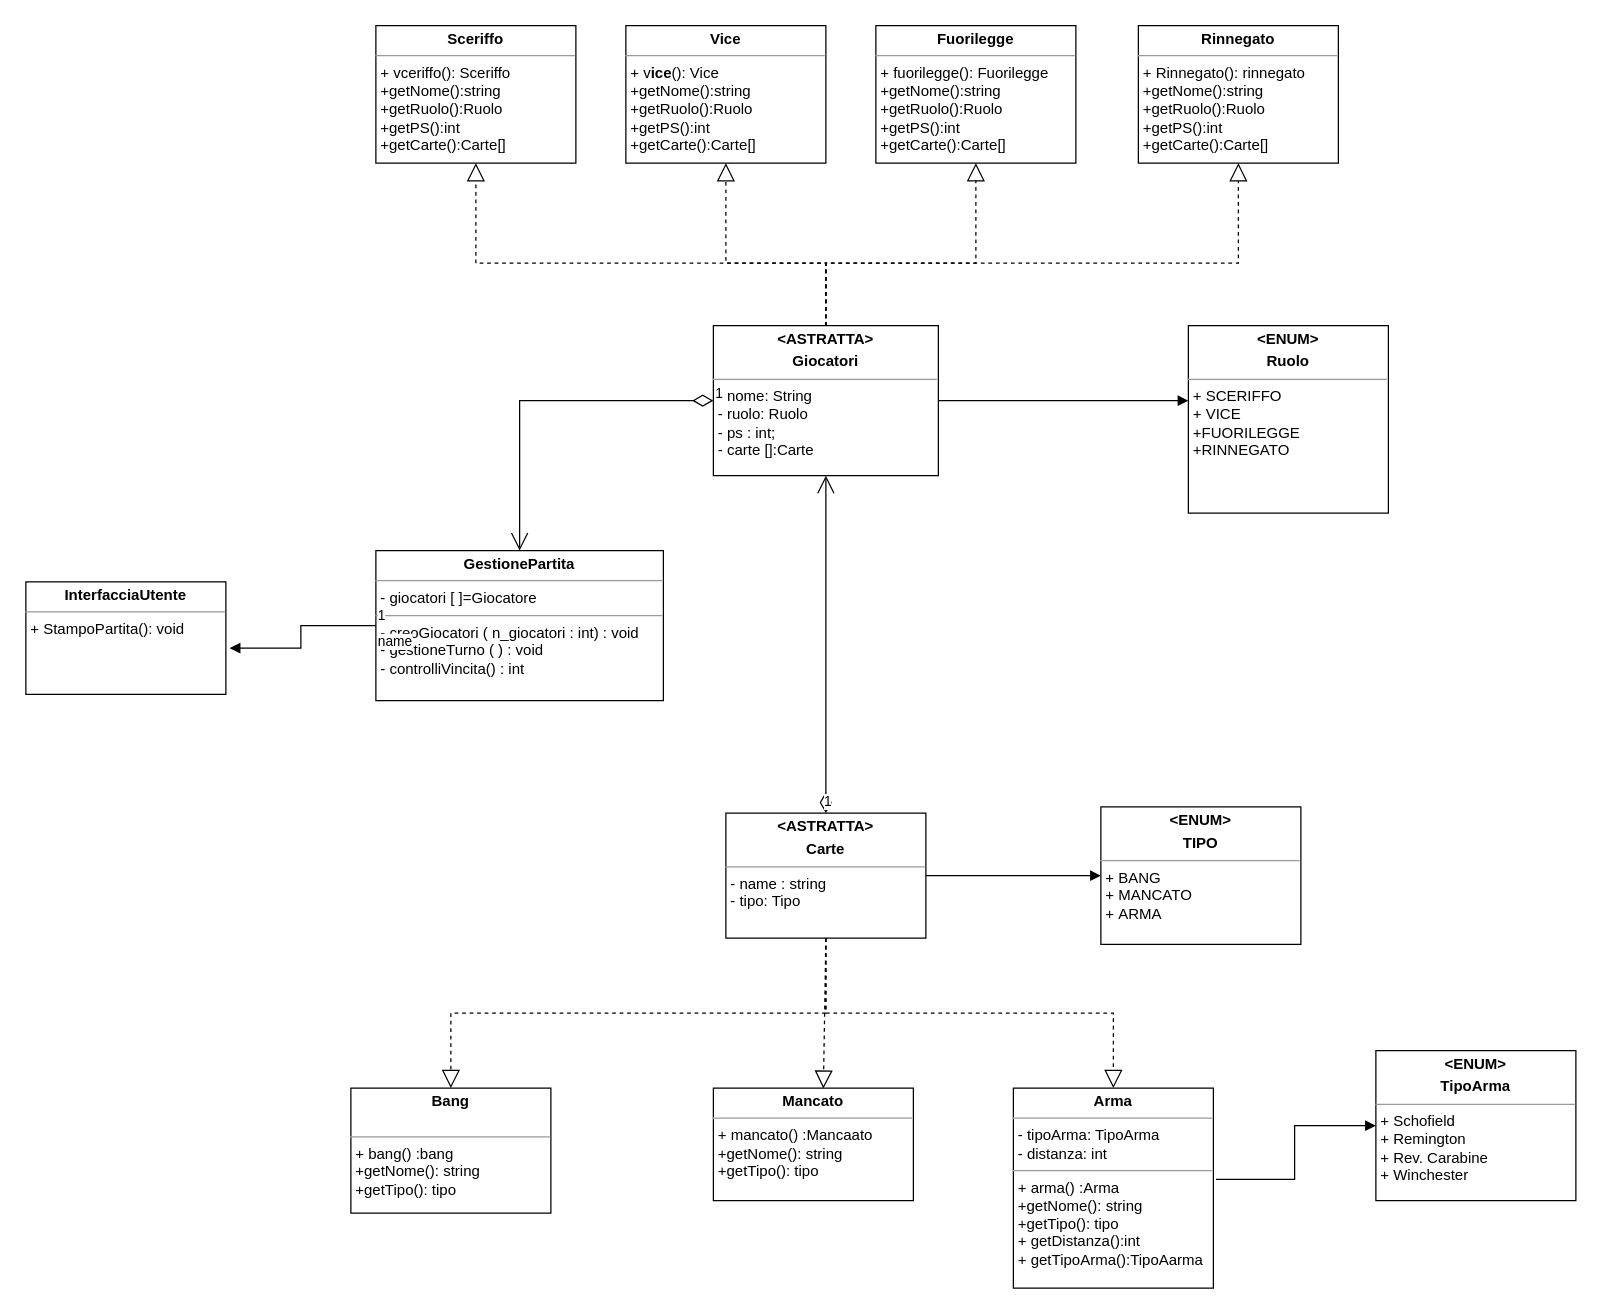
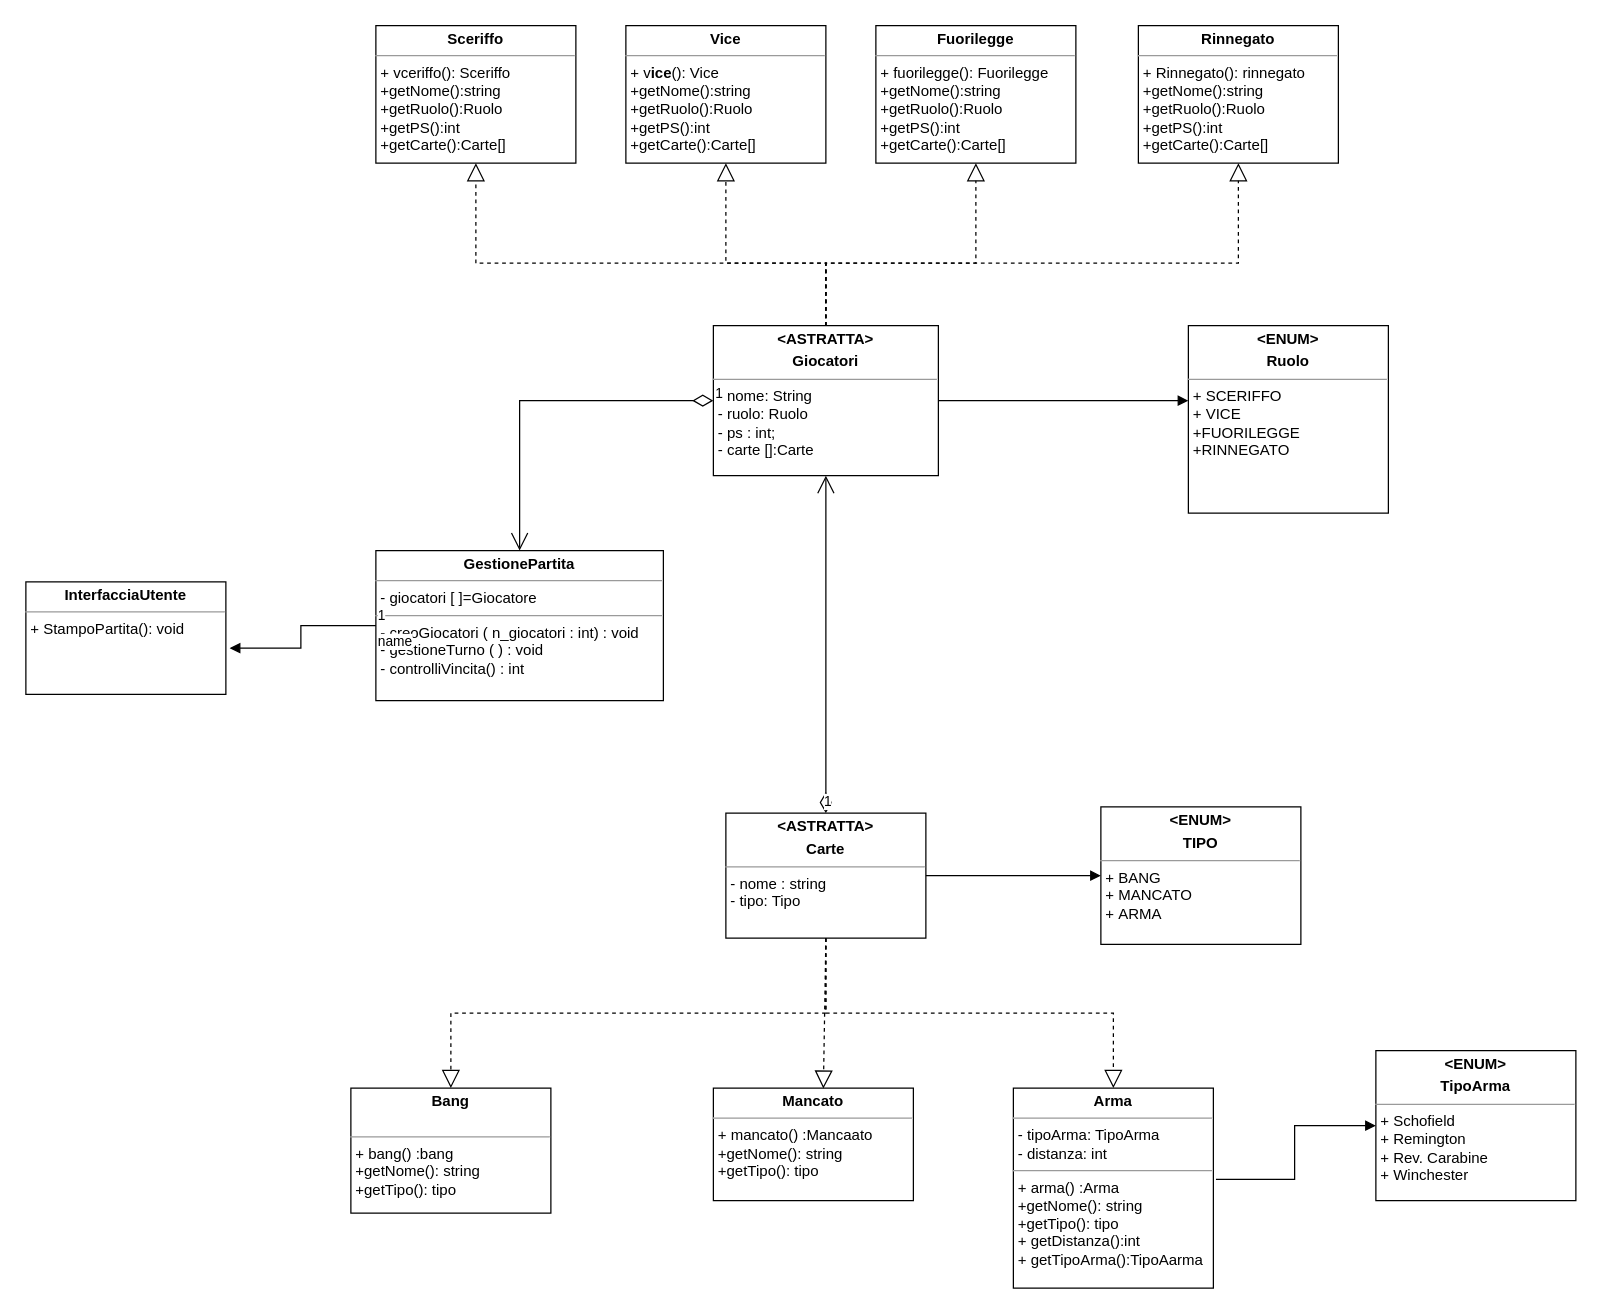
(779, 849) -> (779, 849)
